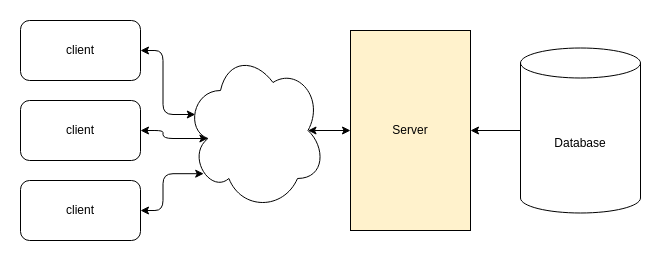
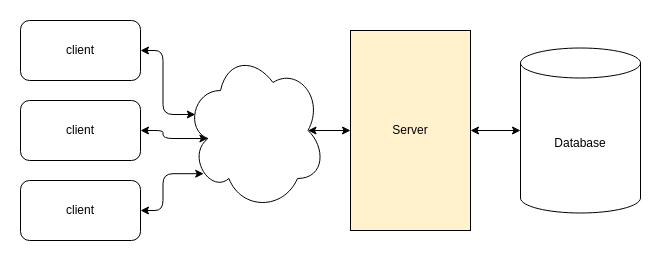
(515, 131) -> (512, 131)
